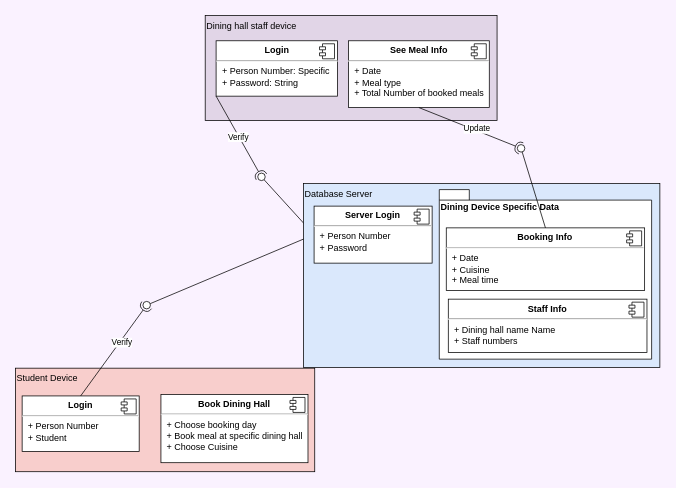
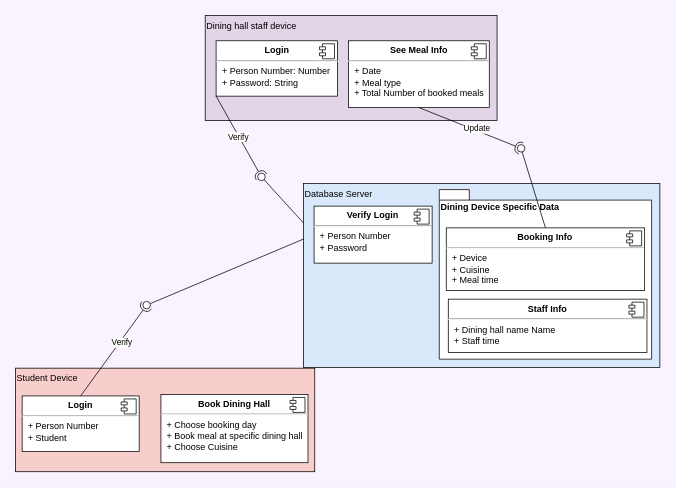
(272, 41) -> (270, 41)
(349, 206) -> (349, 206)
(474, 228) -> (474, 228)
(497, 299) -> (497, 299)
